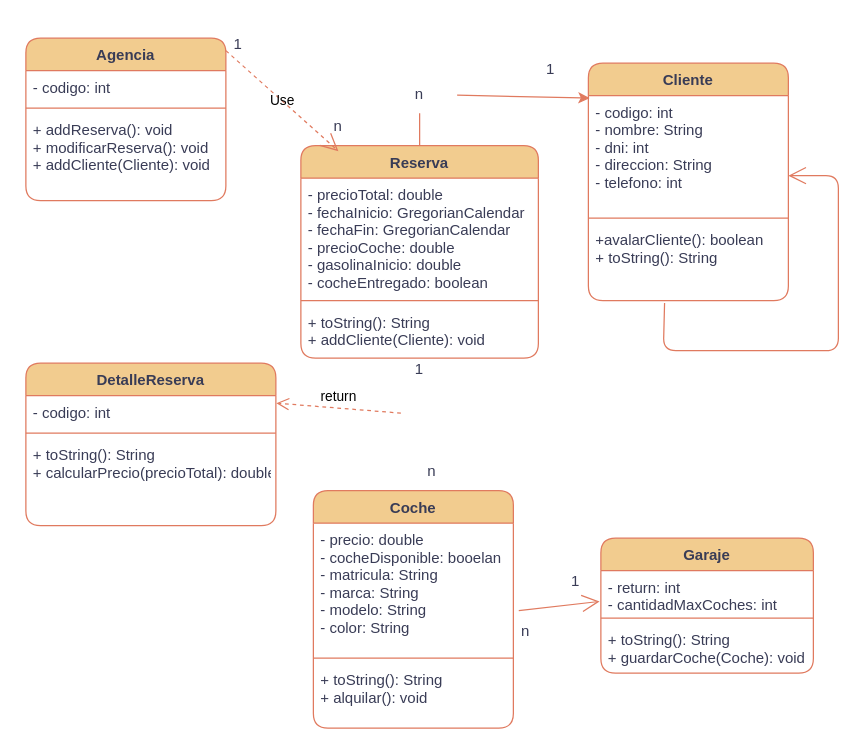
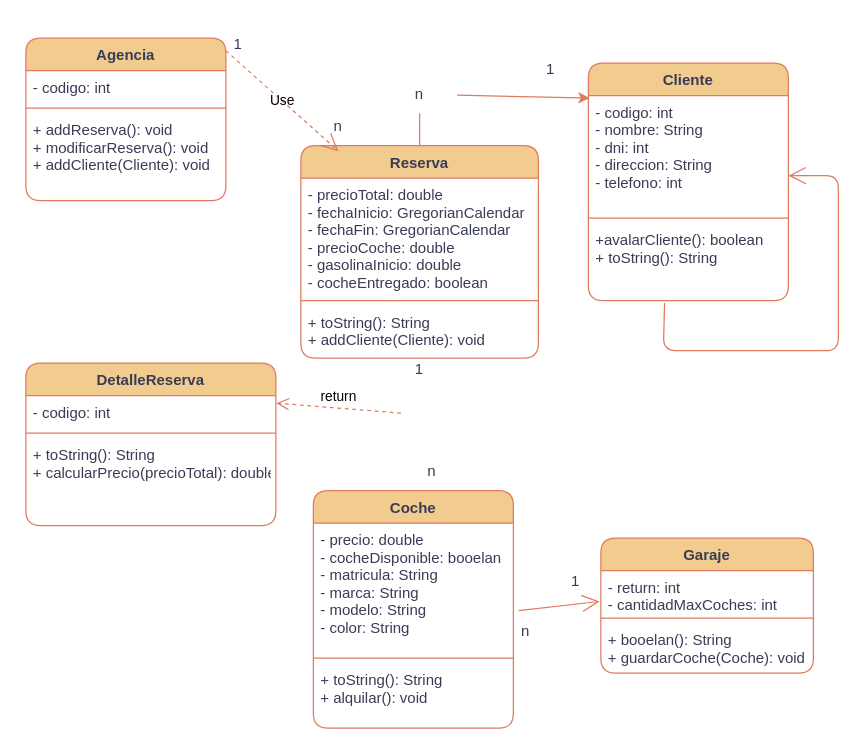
(682, 640) -> (678, 640)
